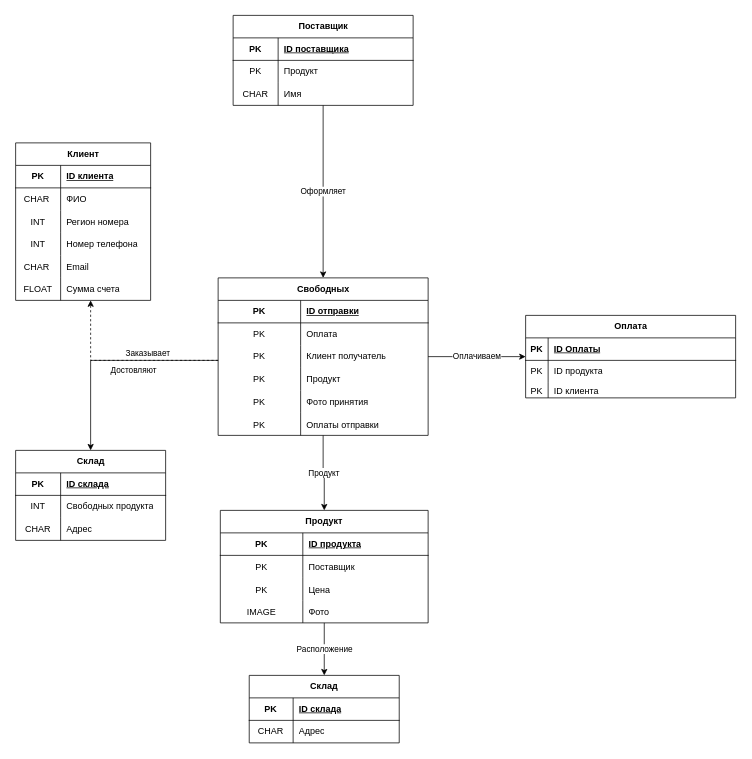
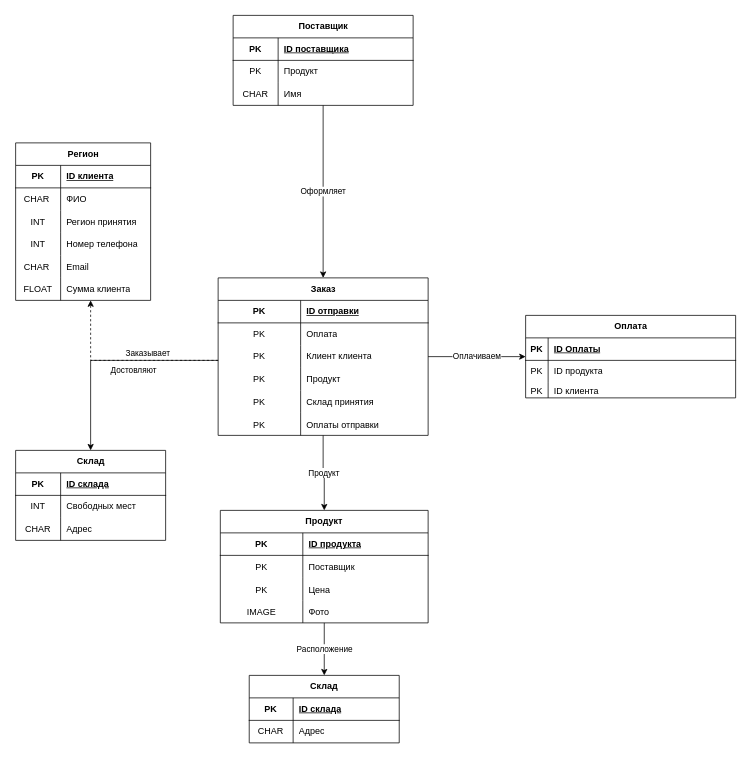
(83, 154) -> (83, 154)
(98, 222) -> (103, 222)
(93, 289) -> (98, 289)
(323, 289) -> (323, 289)
(348, 357) -> (340, 357)
(338, 402) -> (340, 402)
(111, 507) -> (100, 507)
